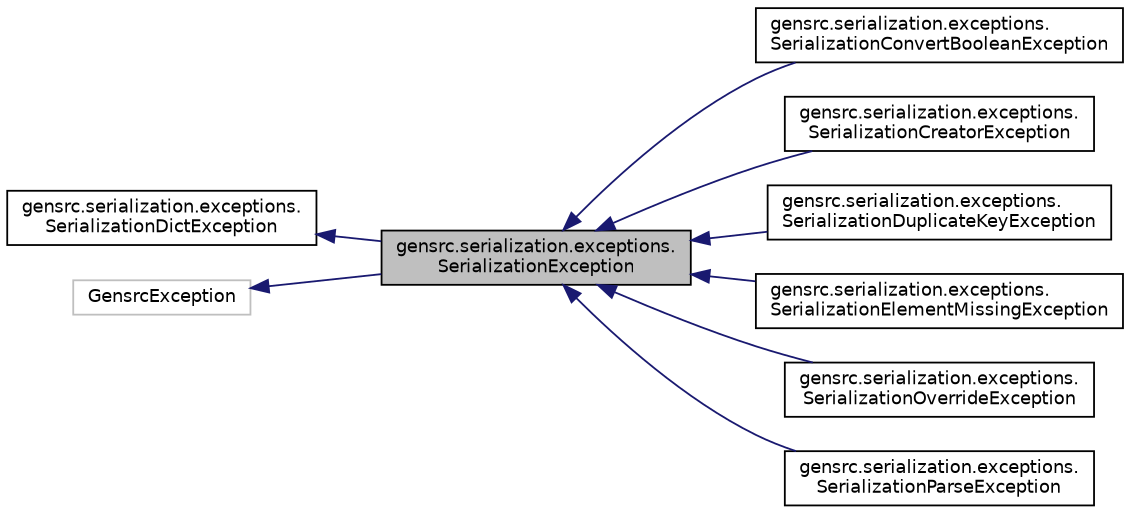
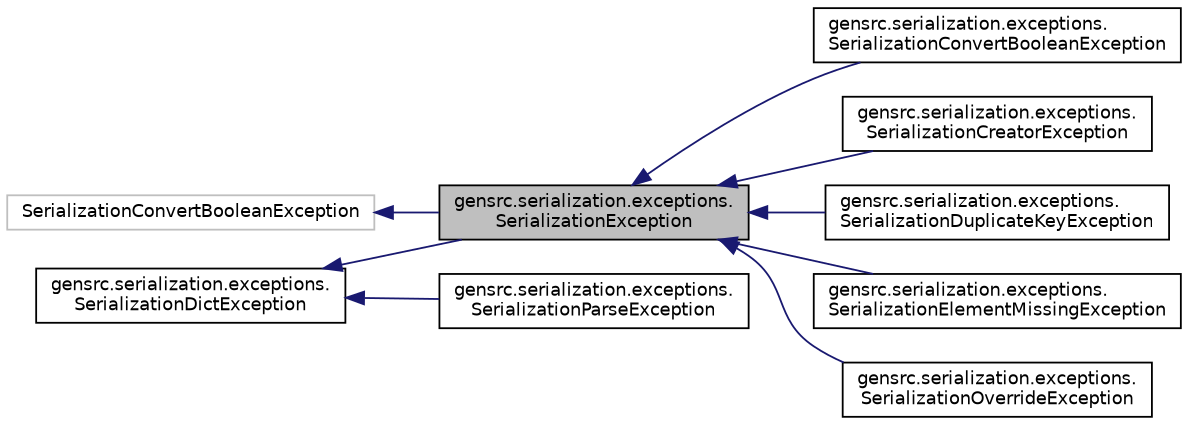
(162, 297) -> (191, 212)
(678, 386) -> (402, 299)
